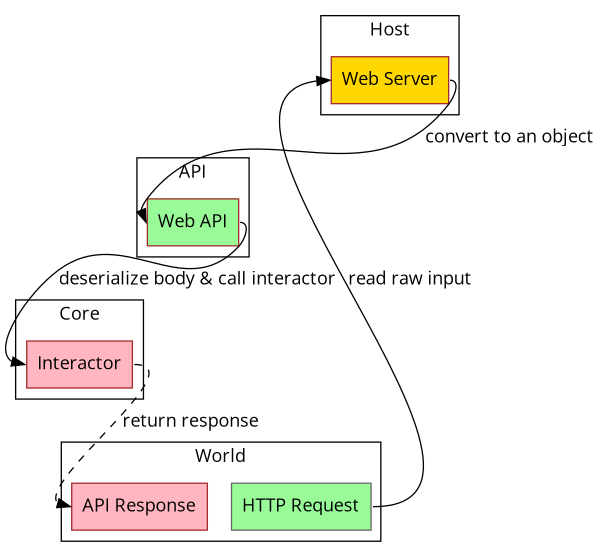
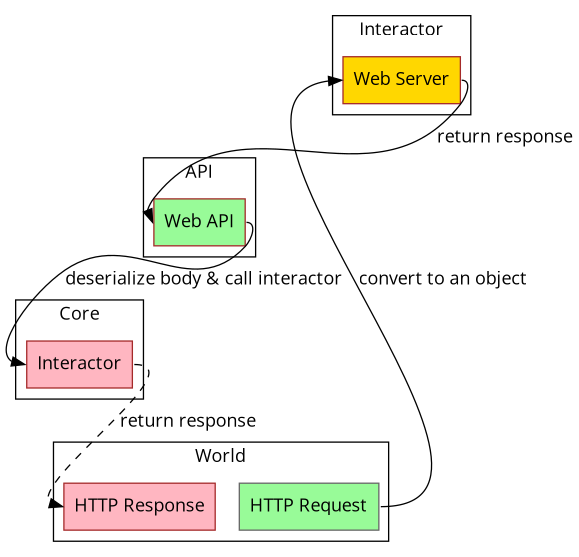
(390, 31) -> (402, 31)
(510, 138) -> (505, 138)
(410, 280) -> (443, 280)
(140, 507) -> (140, 507)
